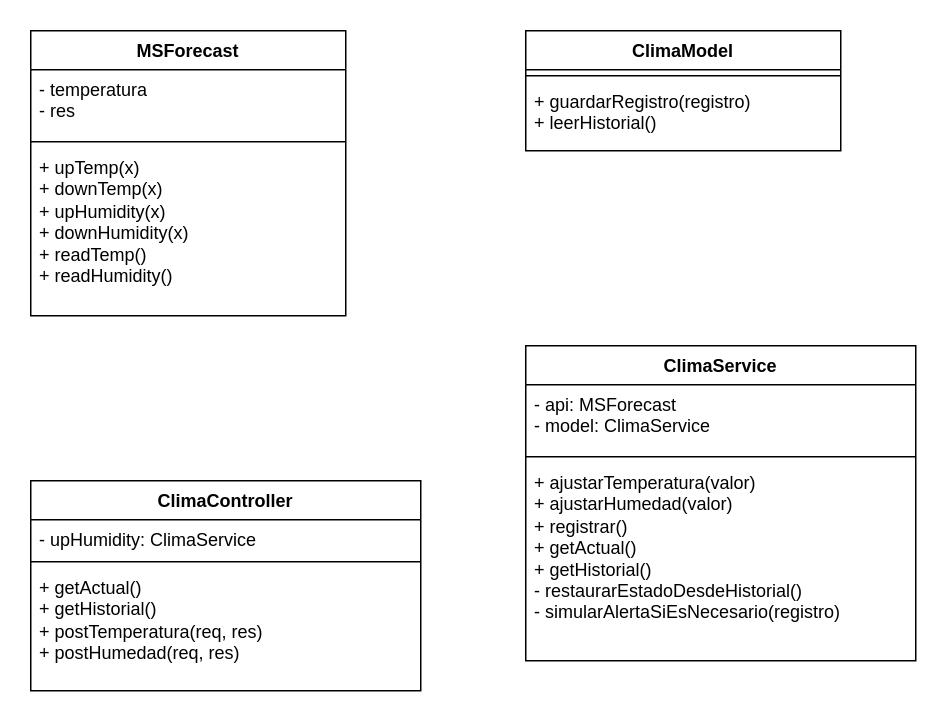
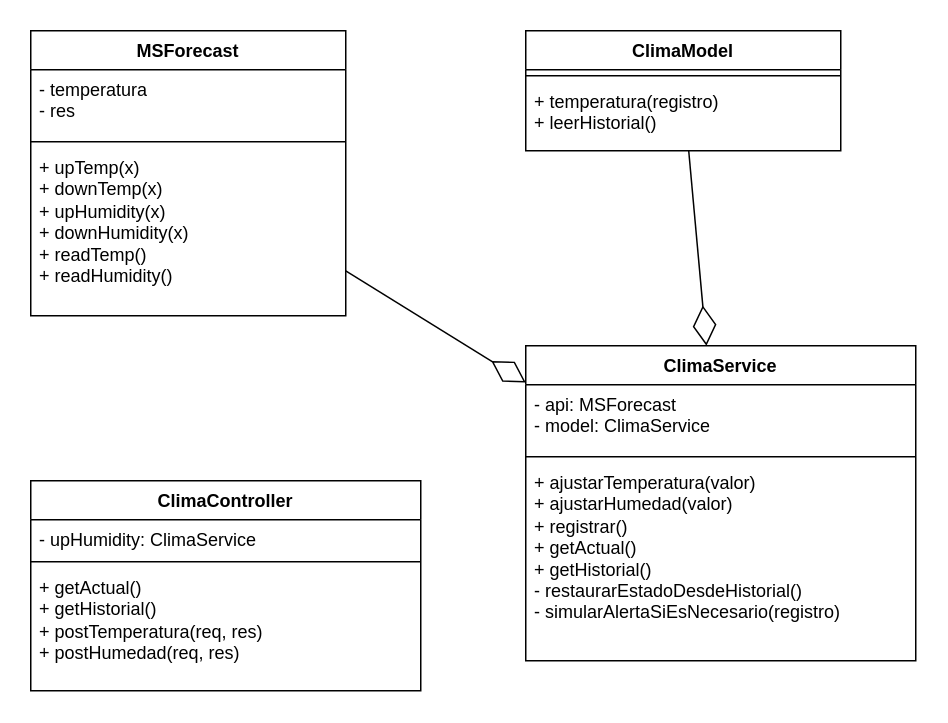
(664, 114) -> (646, 114)
none -> (696, 230)
none -> (419, 316)
